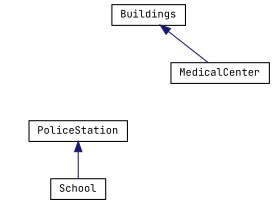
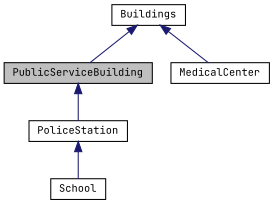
none -> (78, 73)
